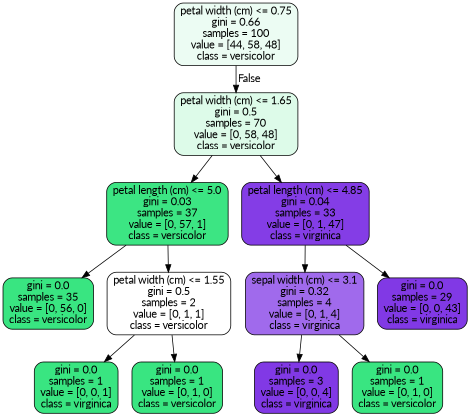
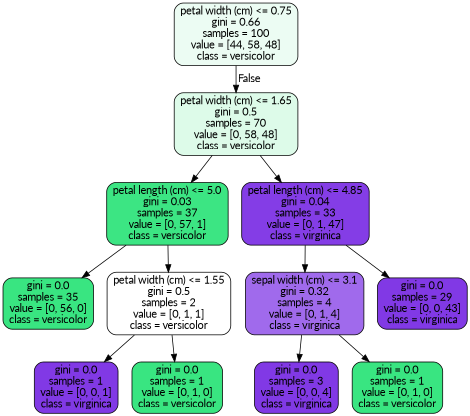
(76, 388) -> (76, 388)
